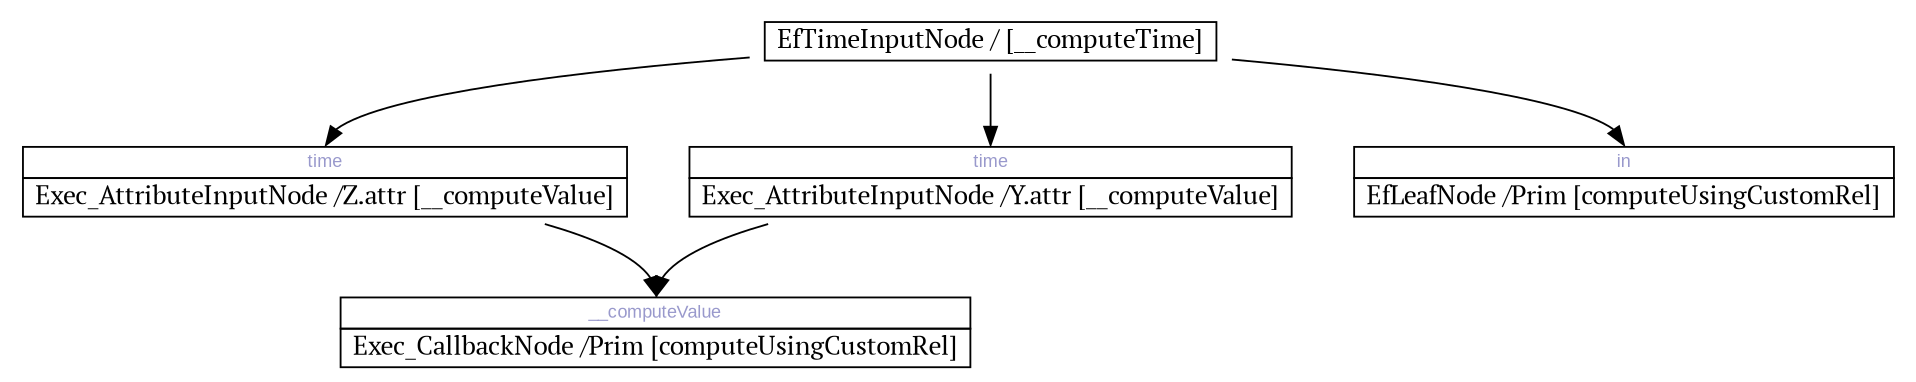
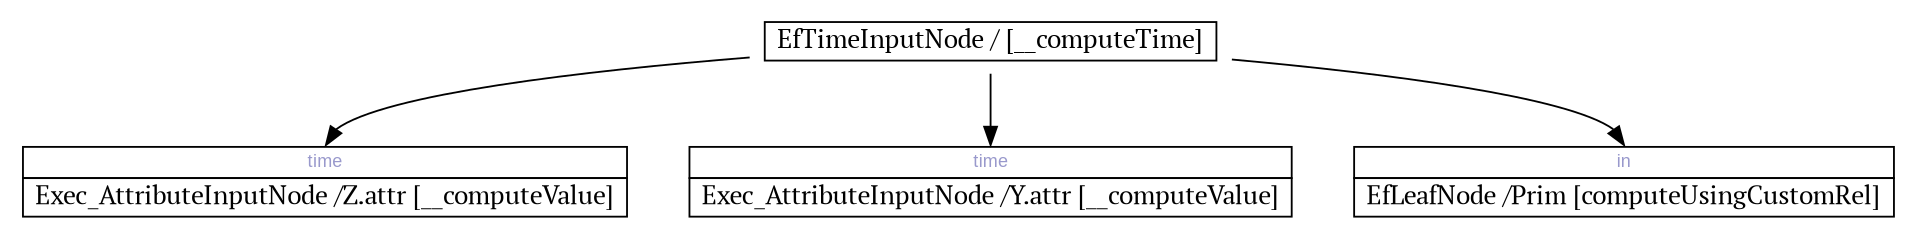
(655, 332) -> none
